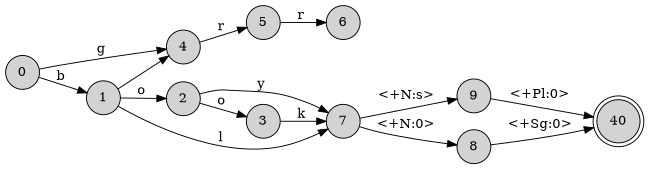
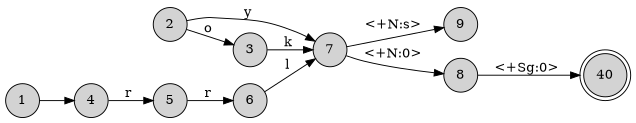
(23, 72) -> none
(139, 98) -> none
(537, 107) -> none
(216, 145) -> (286, 78)
